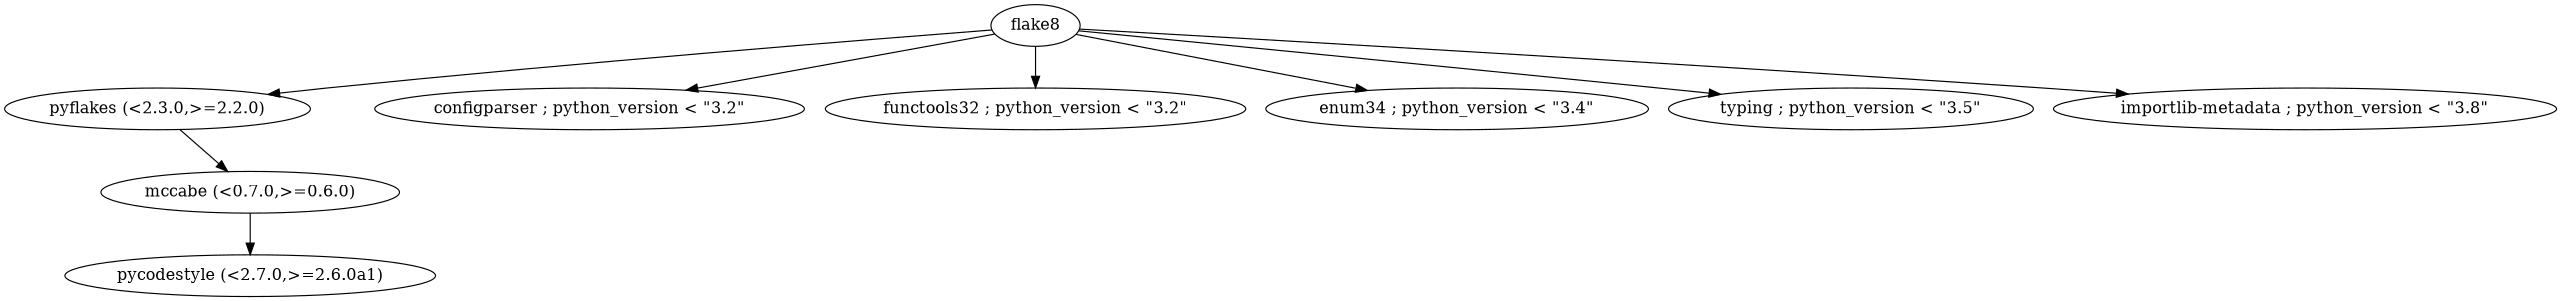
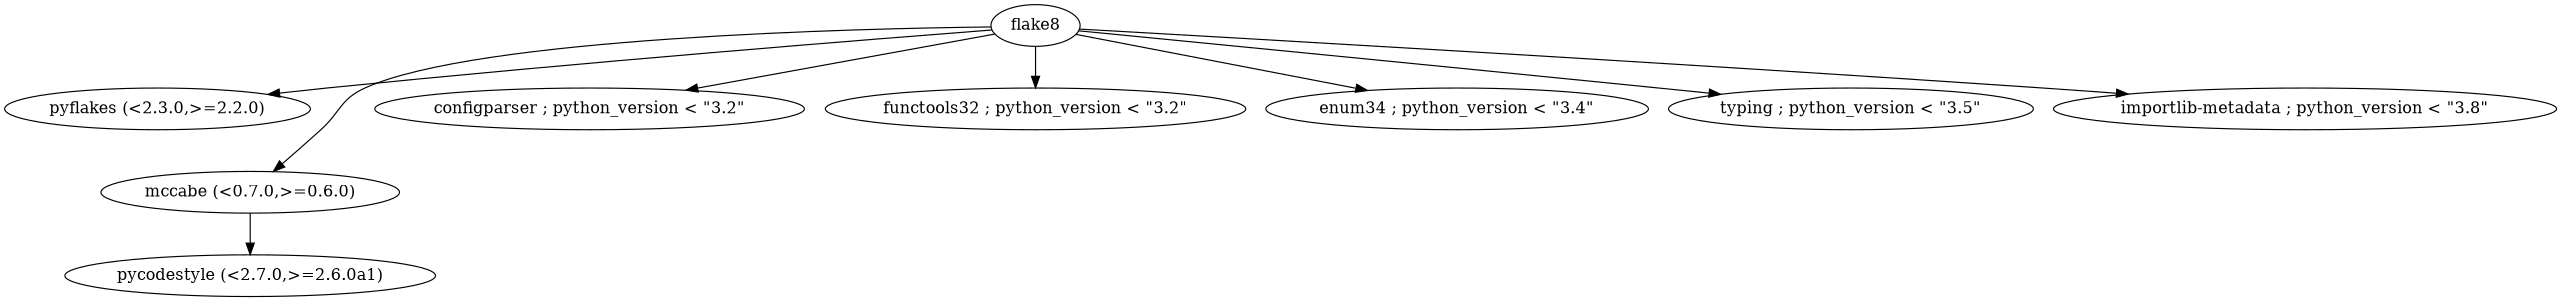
(199, 147) -> (619, 43)
